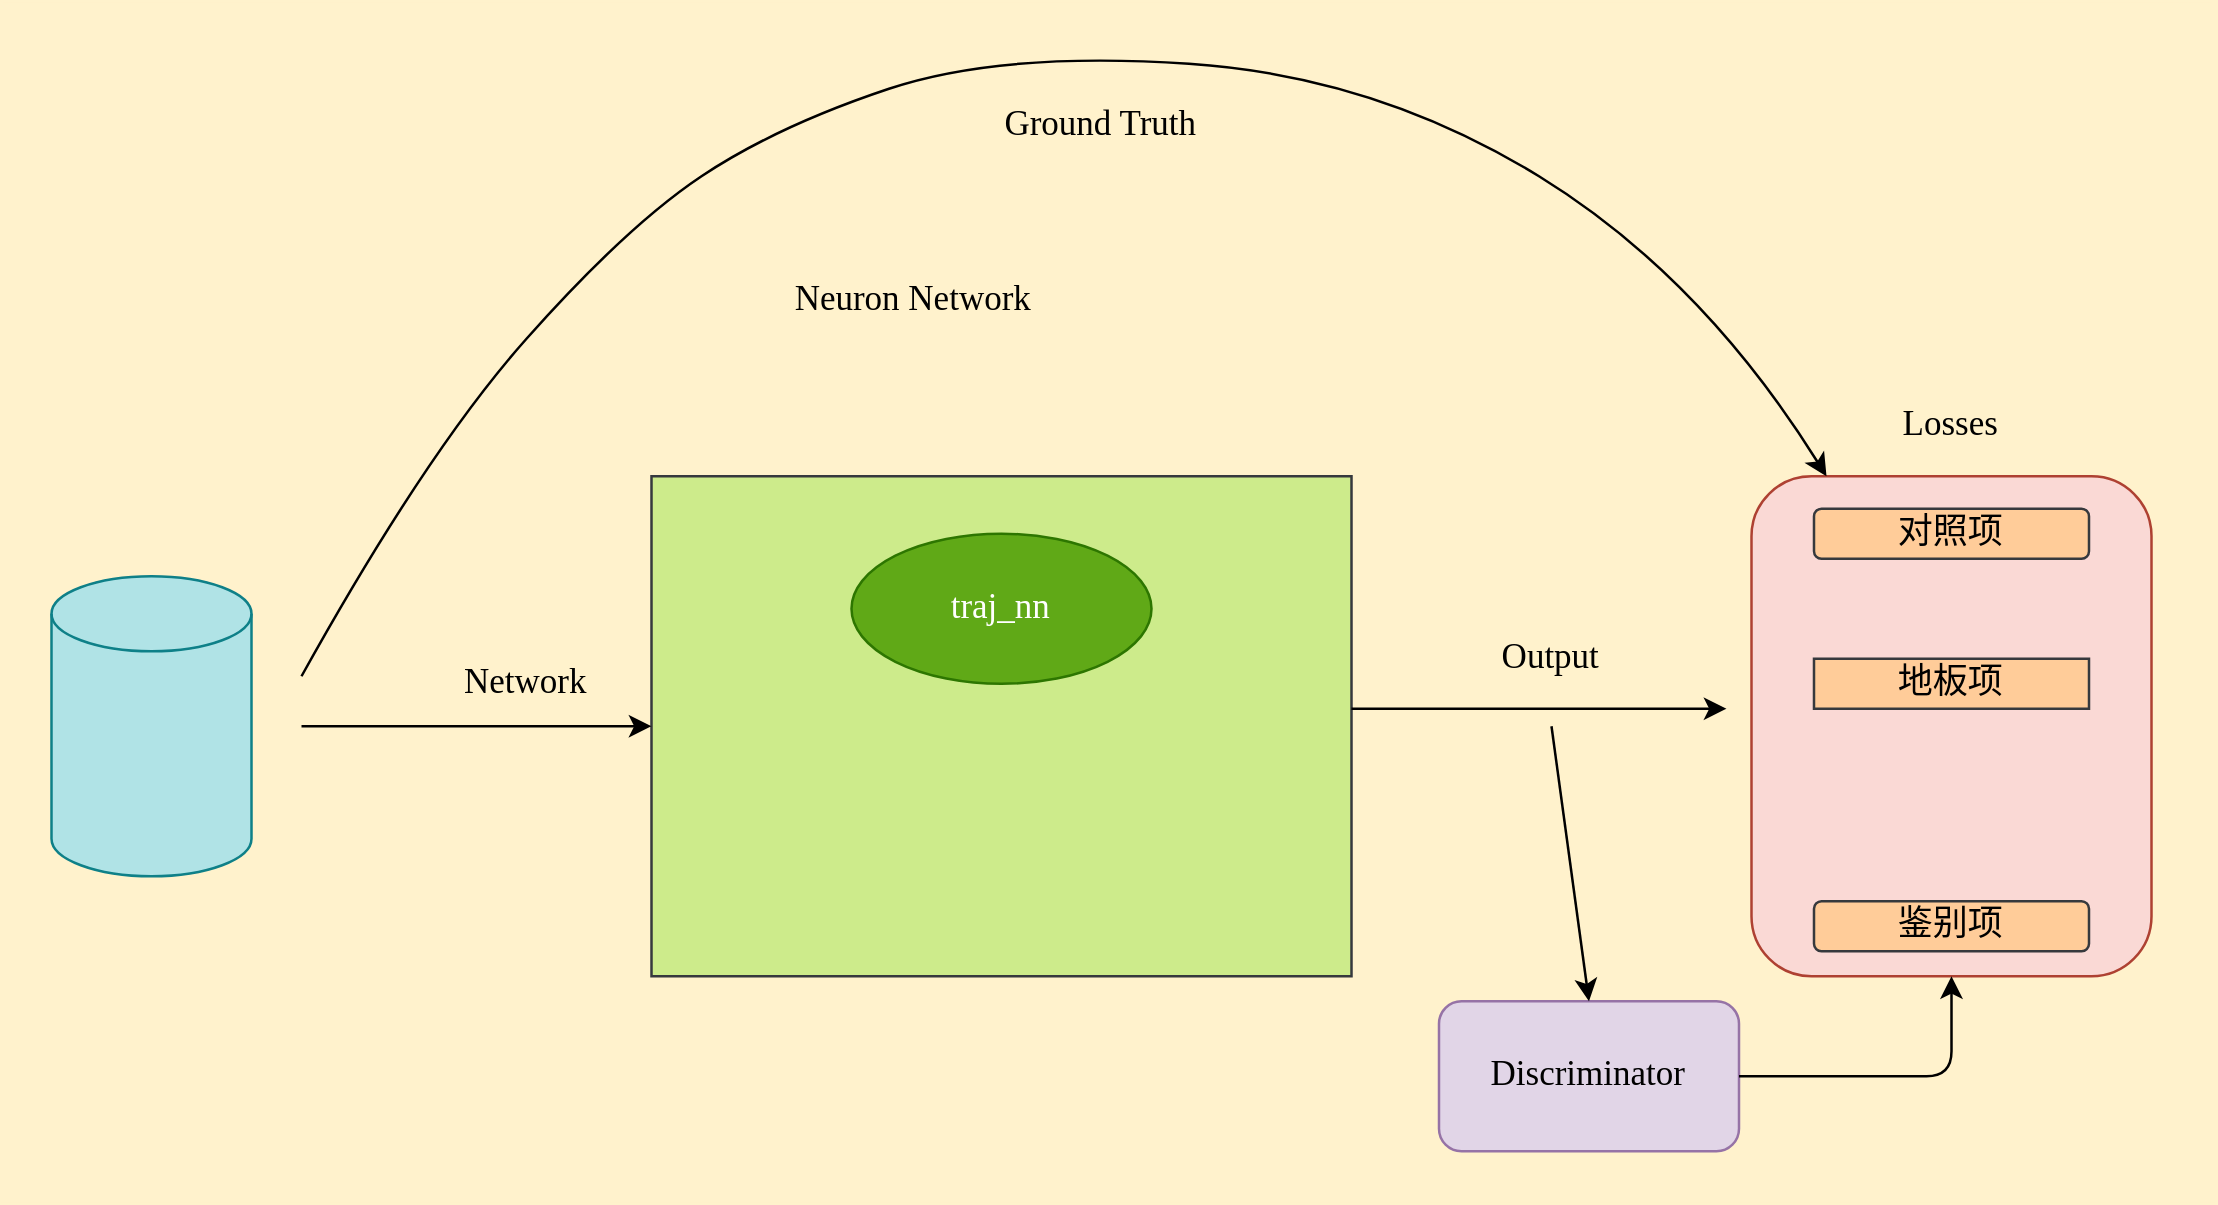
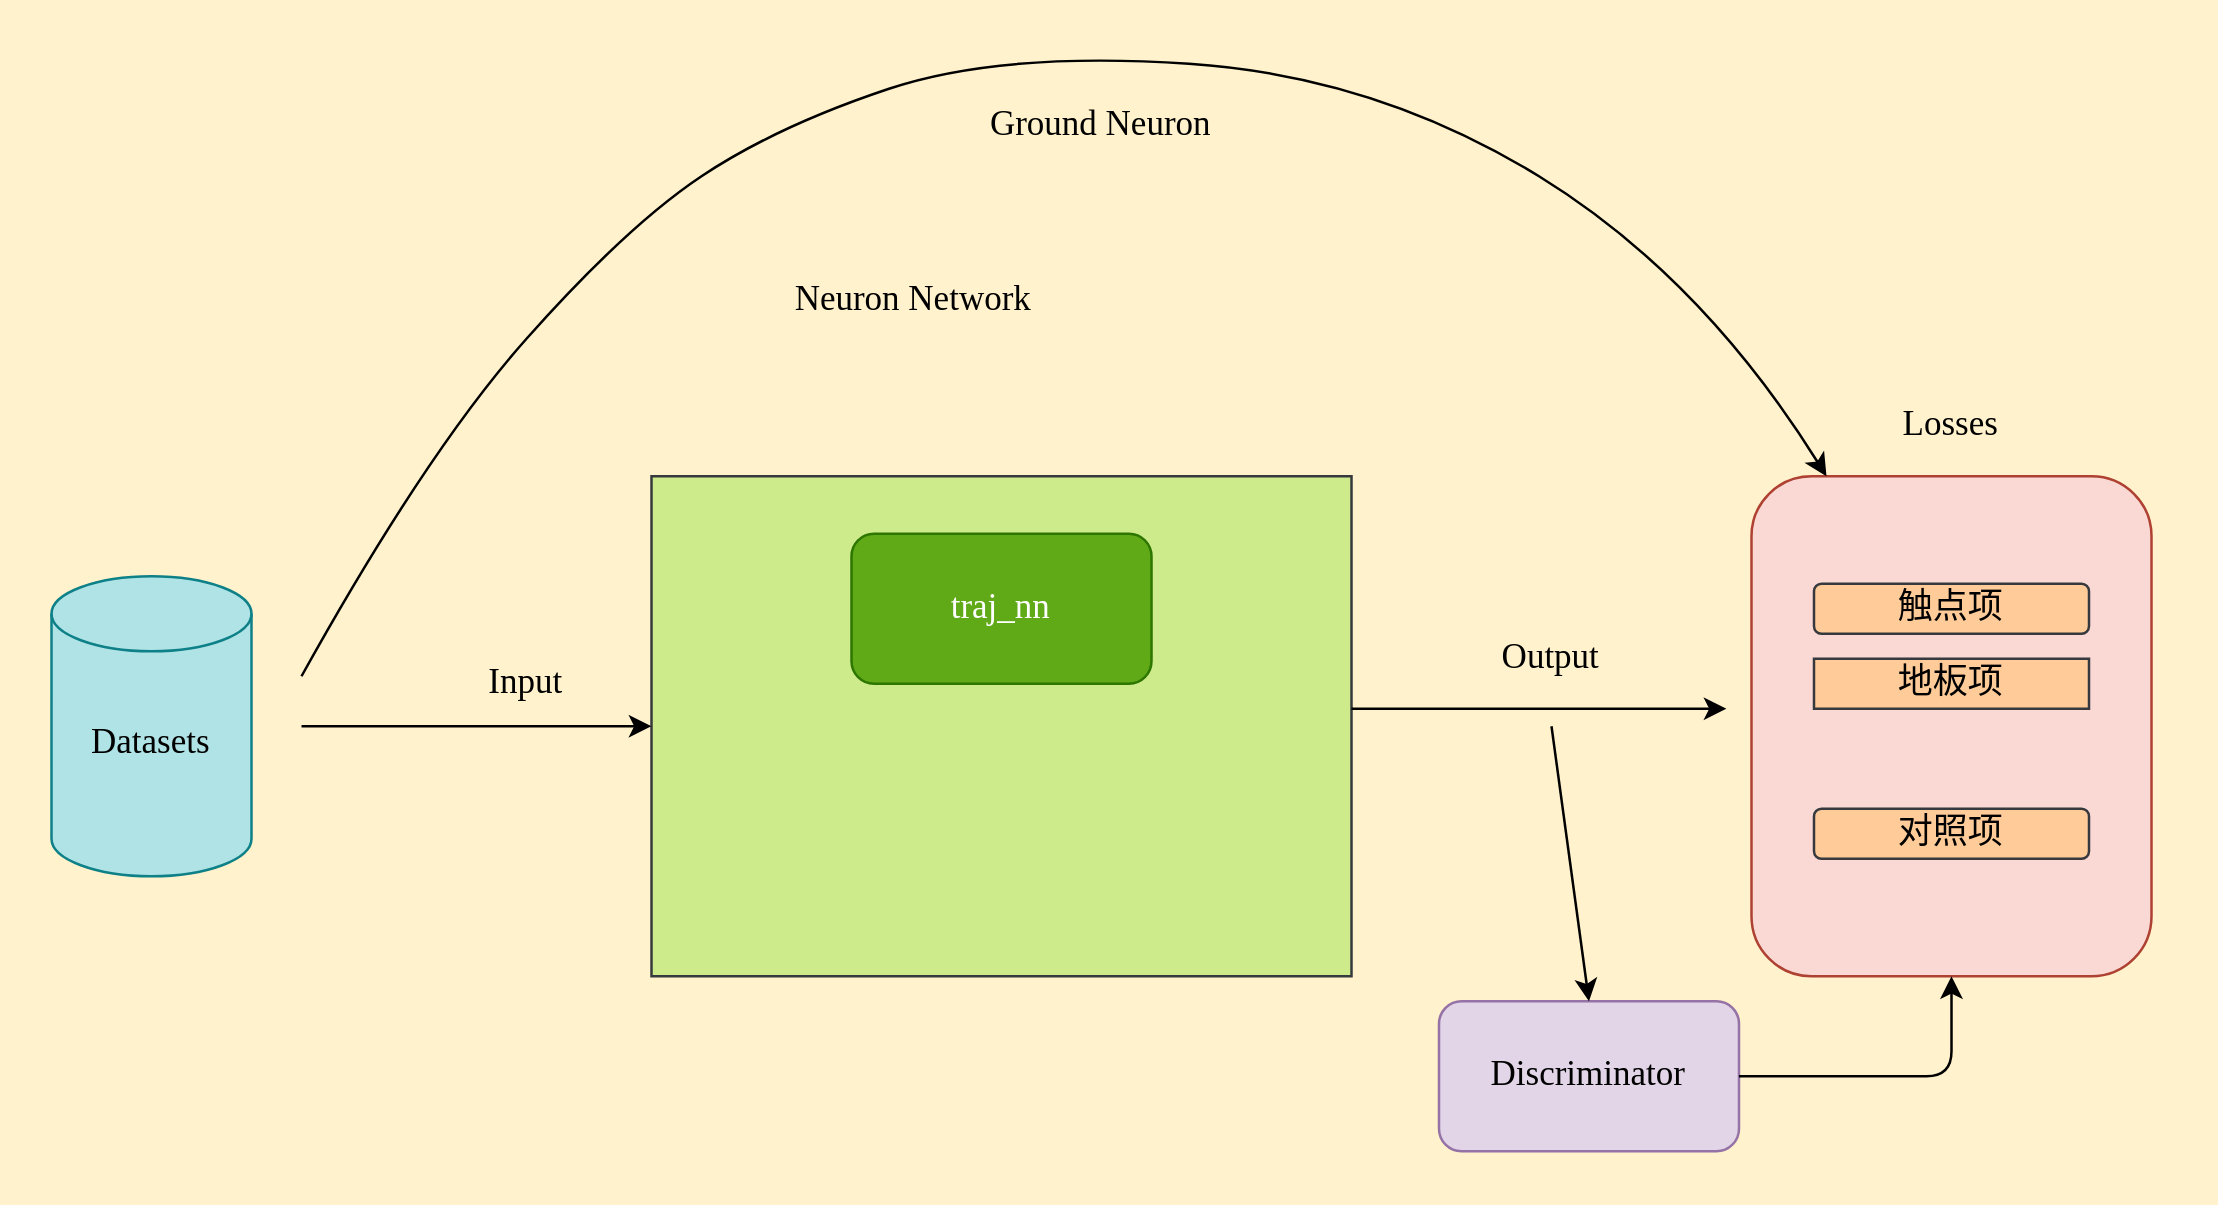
(1101, 126) -> (1101, 126)
(1951, 534) -> (1951, 834)
(1001, 609) -> (1001, 609)
none -> (1951, 609)
(526, 684) -> (526, 684)
none -> (151, 744)
(1951, 926) -> none
